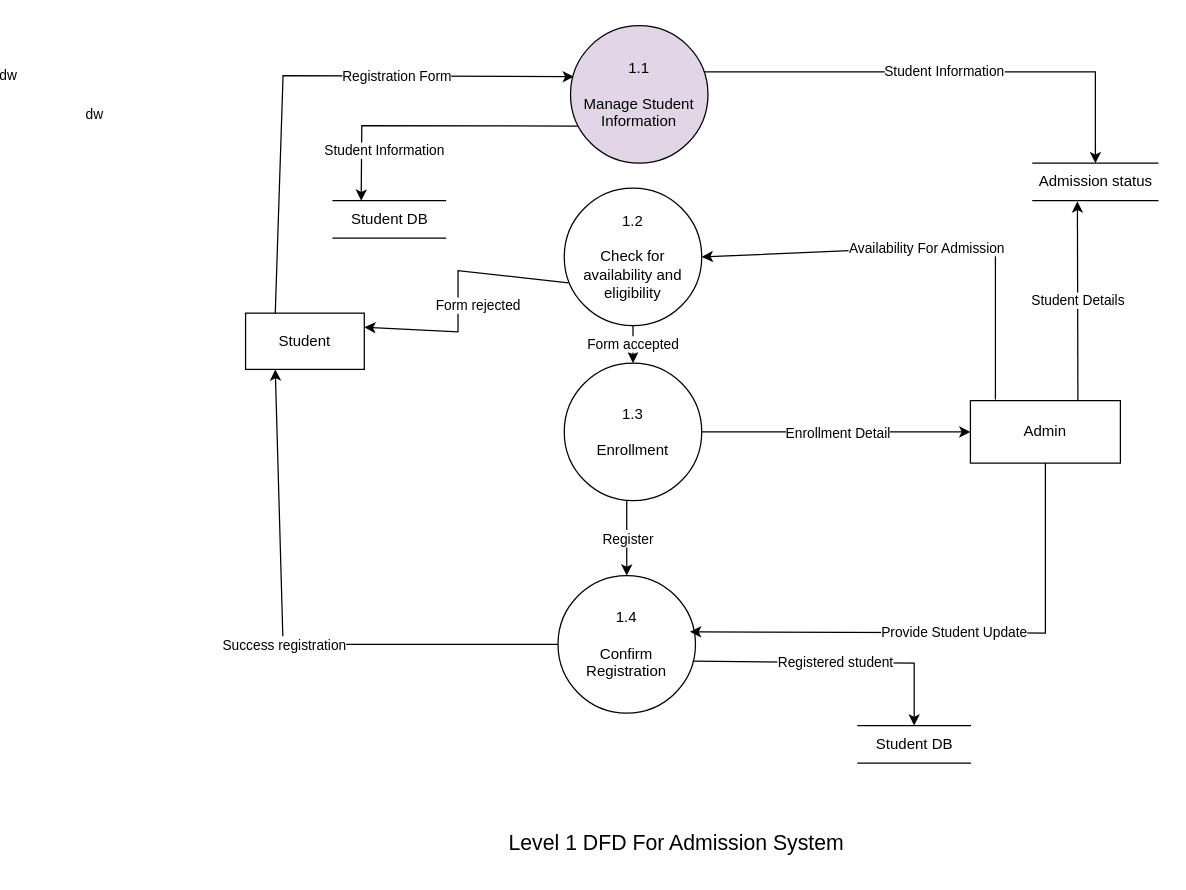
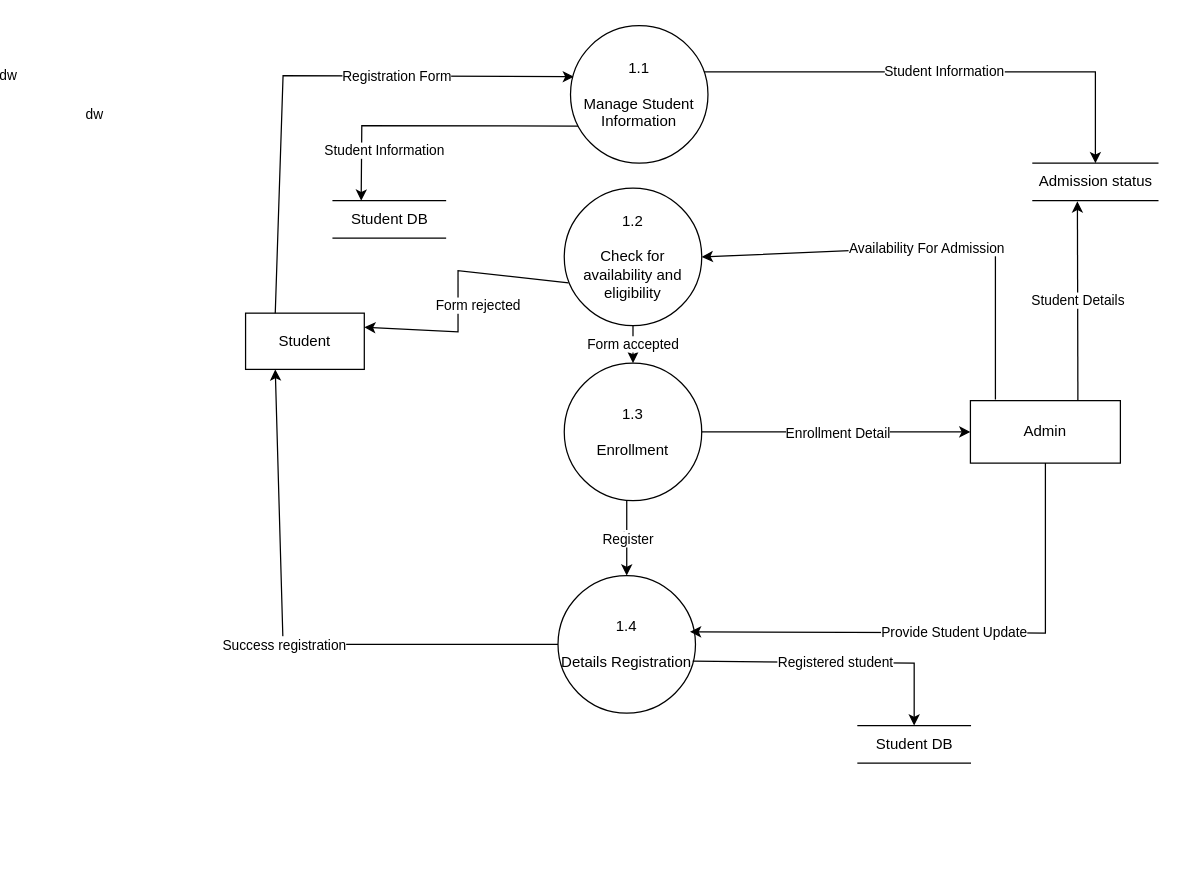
(639, 94) -> (639, 94)
(627, 644) -> (627, 644)
(677, 844) -> none
